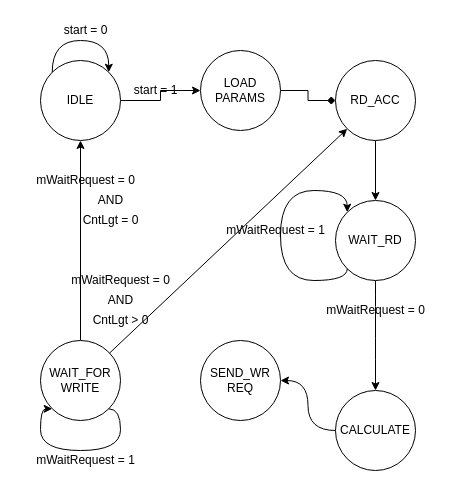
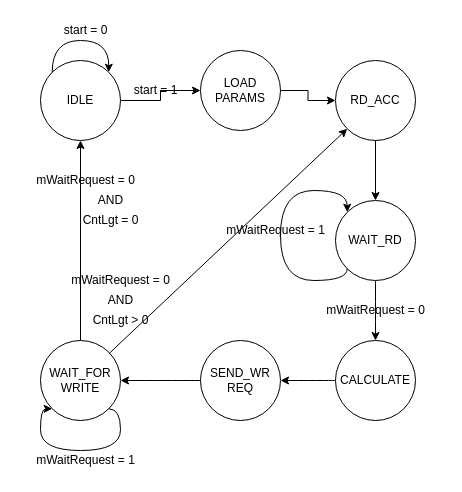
(327, 101) -> (327, 101)
none -> (163, 381)
(376, 431) -> (376, 381)
